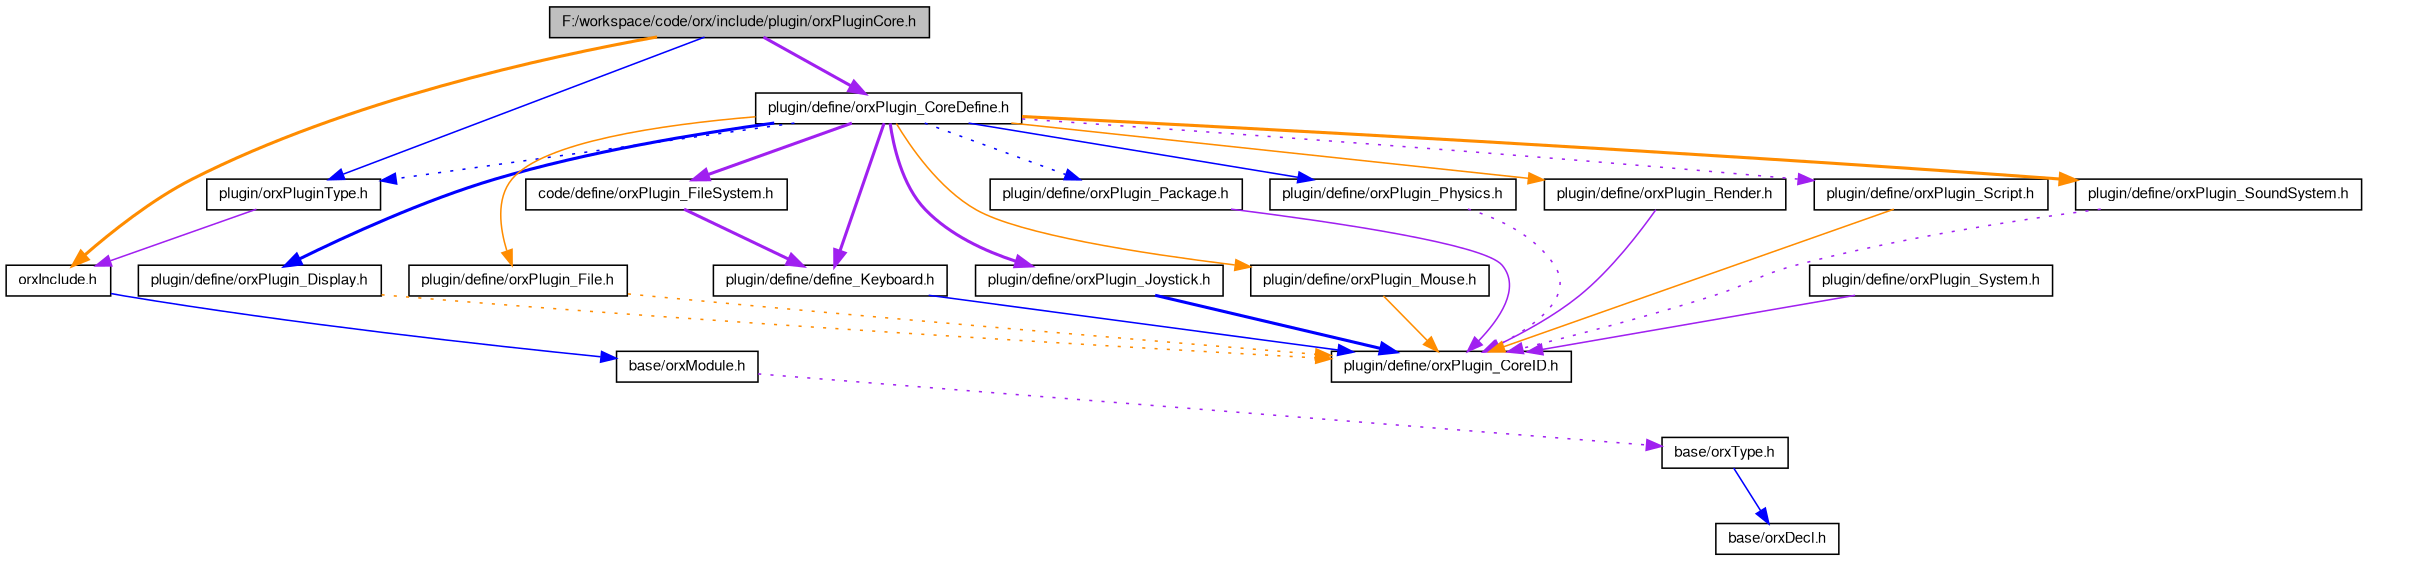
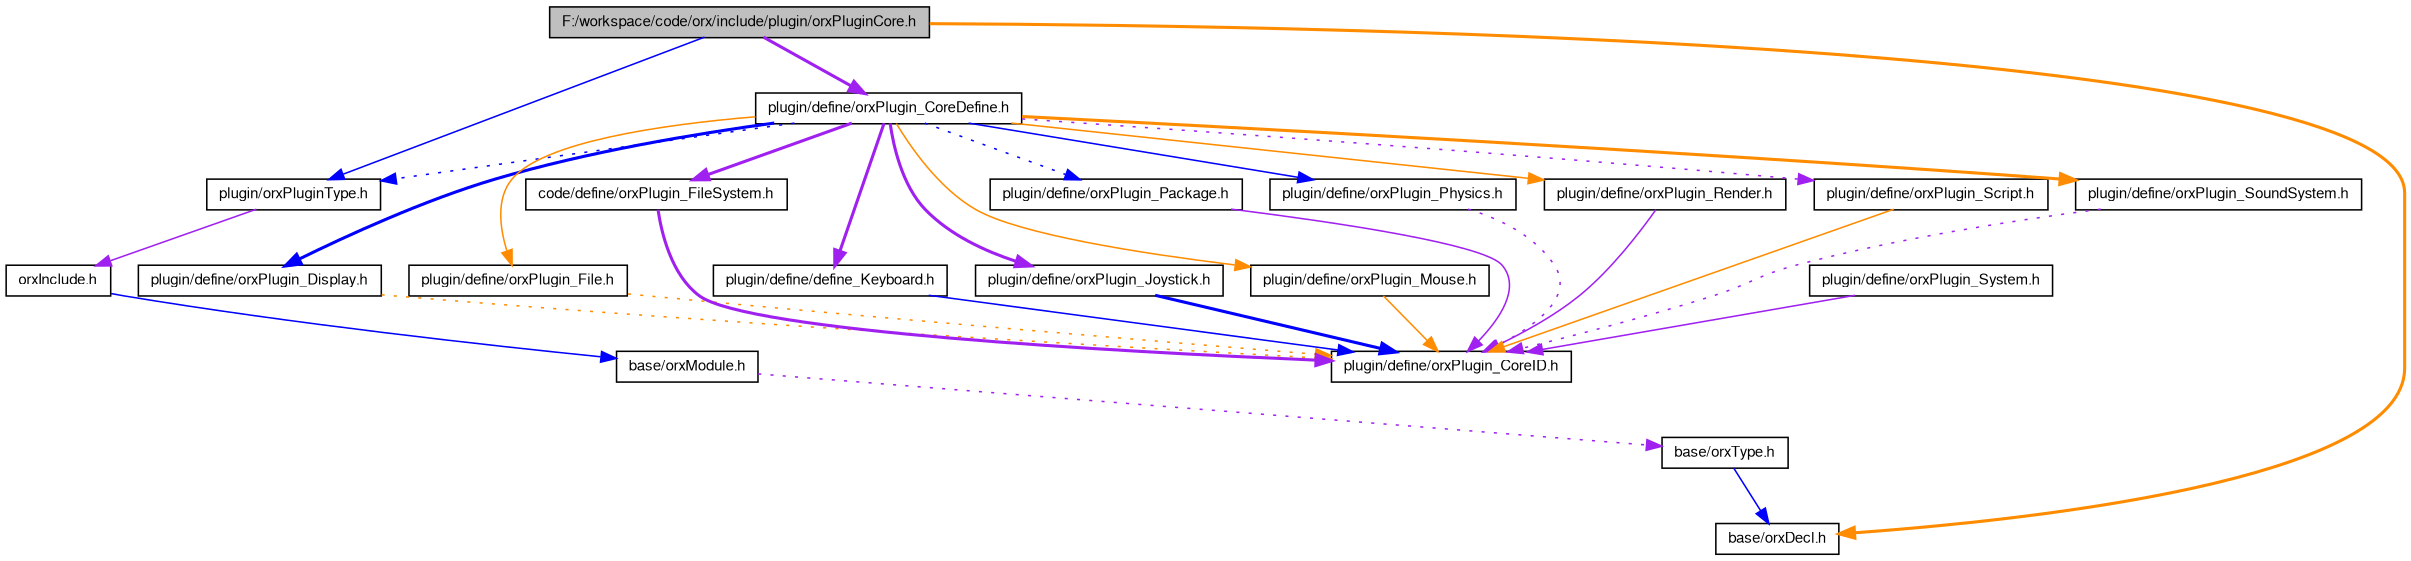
(357, 112) -> (2067, 78)
(736, 234) -> (957, 339)
